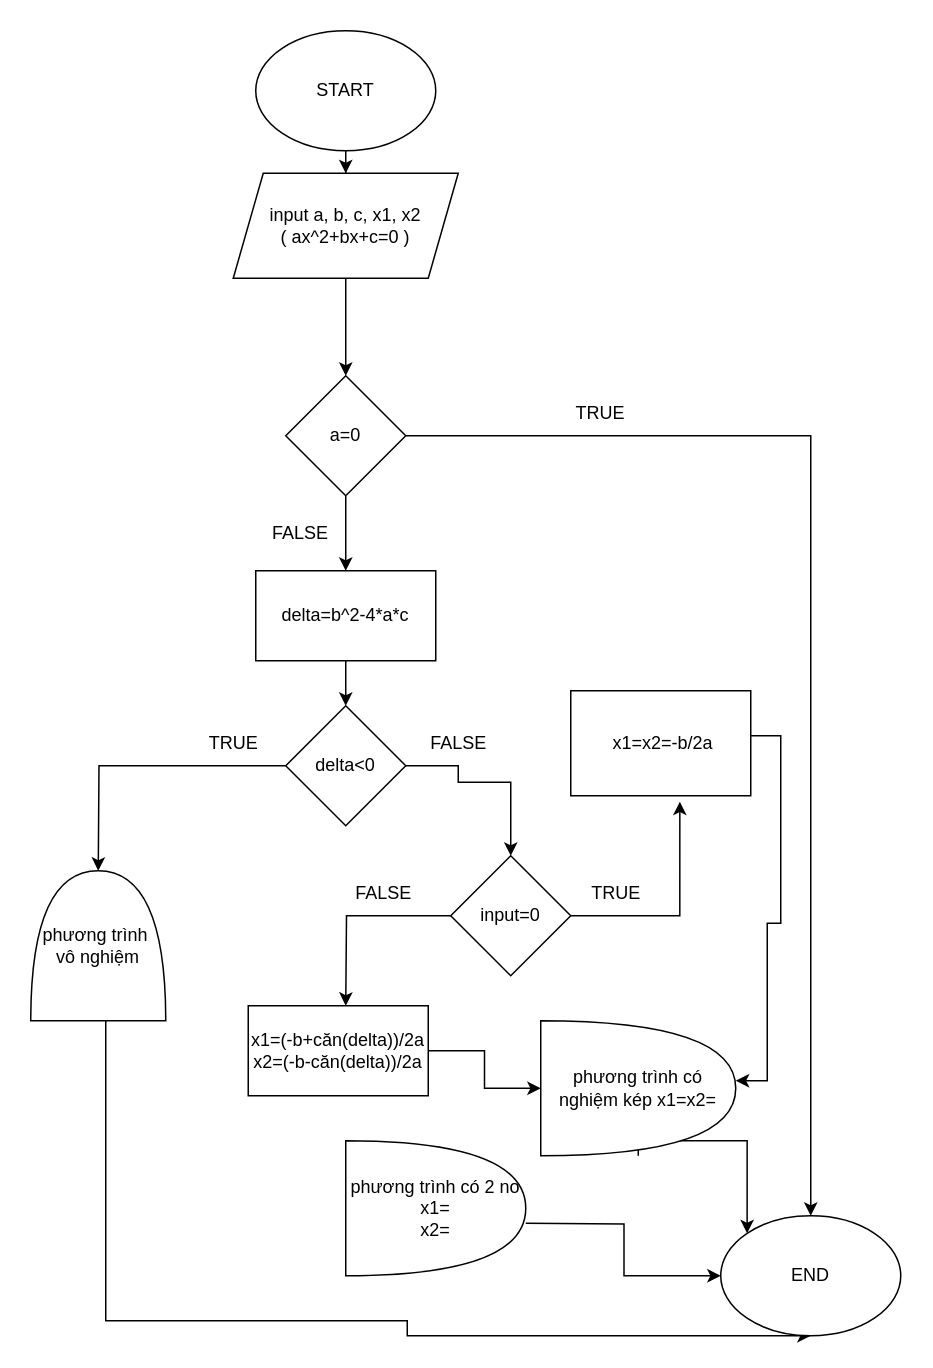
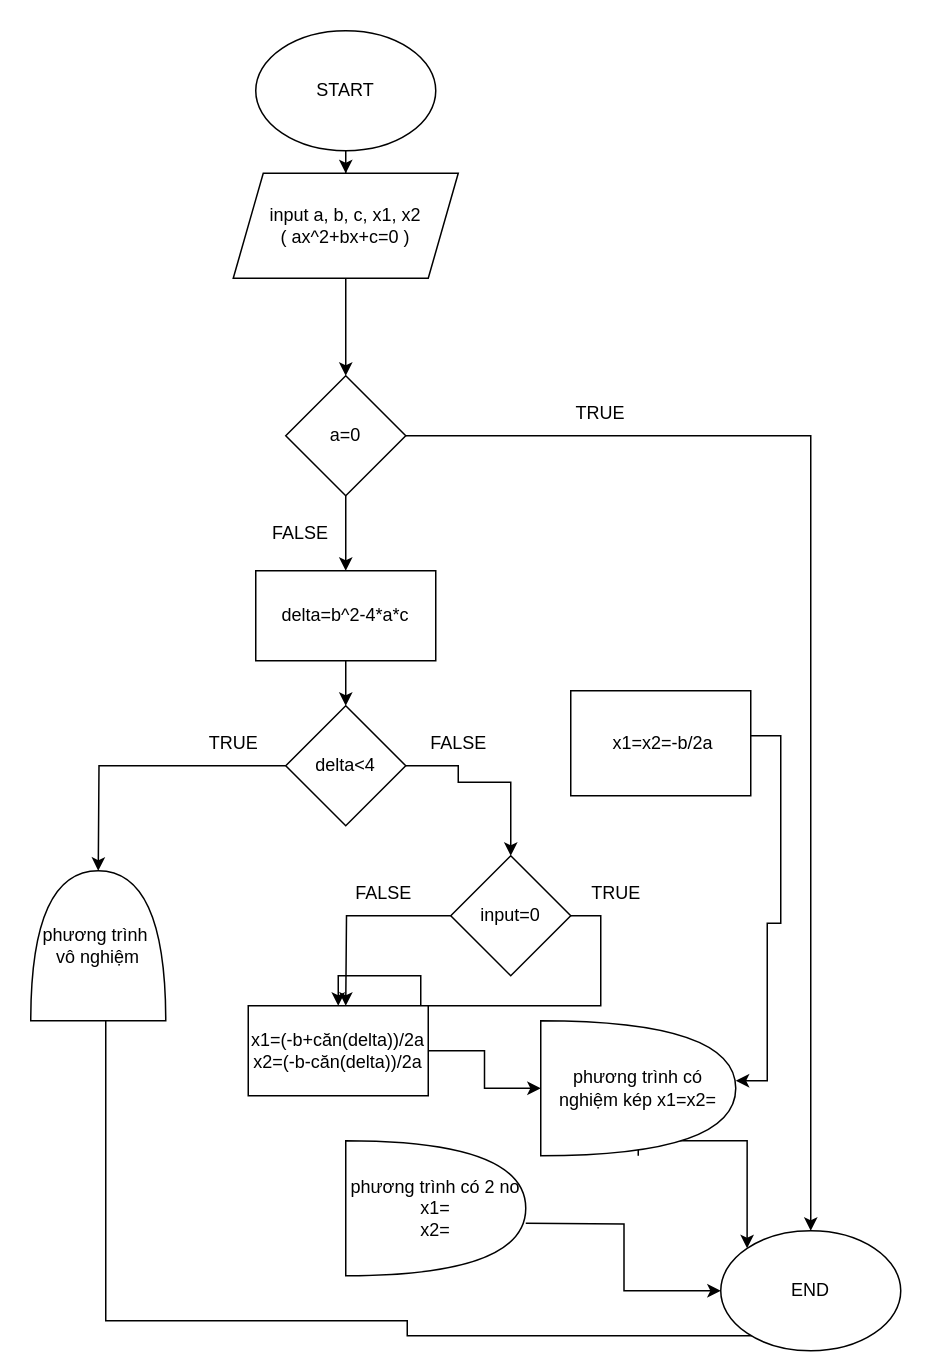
(346, 766) -> (346, 766)
(680, 905) -> (492, 1006)
(811, 1276) -> (811, 1291)
